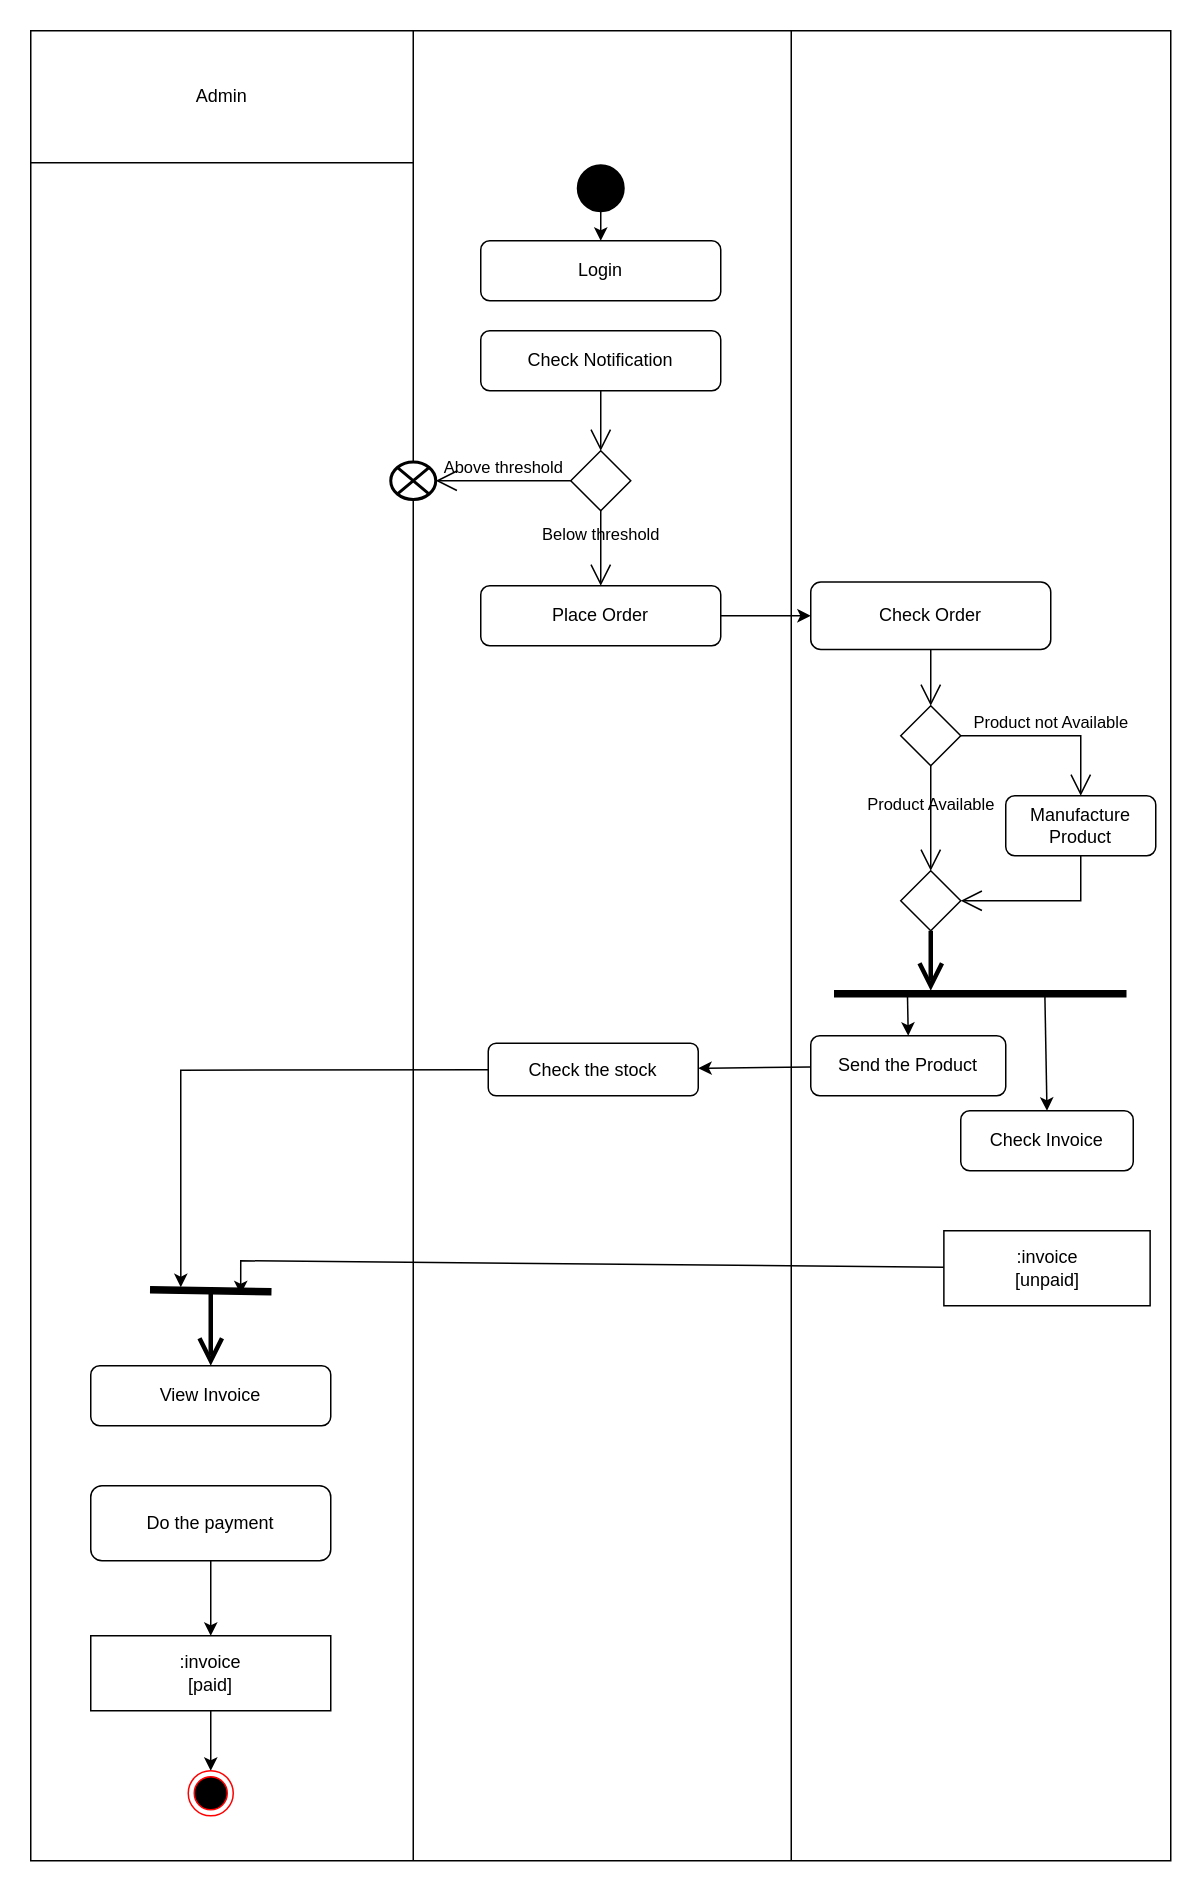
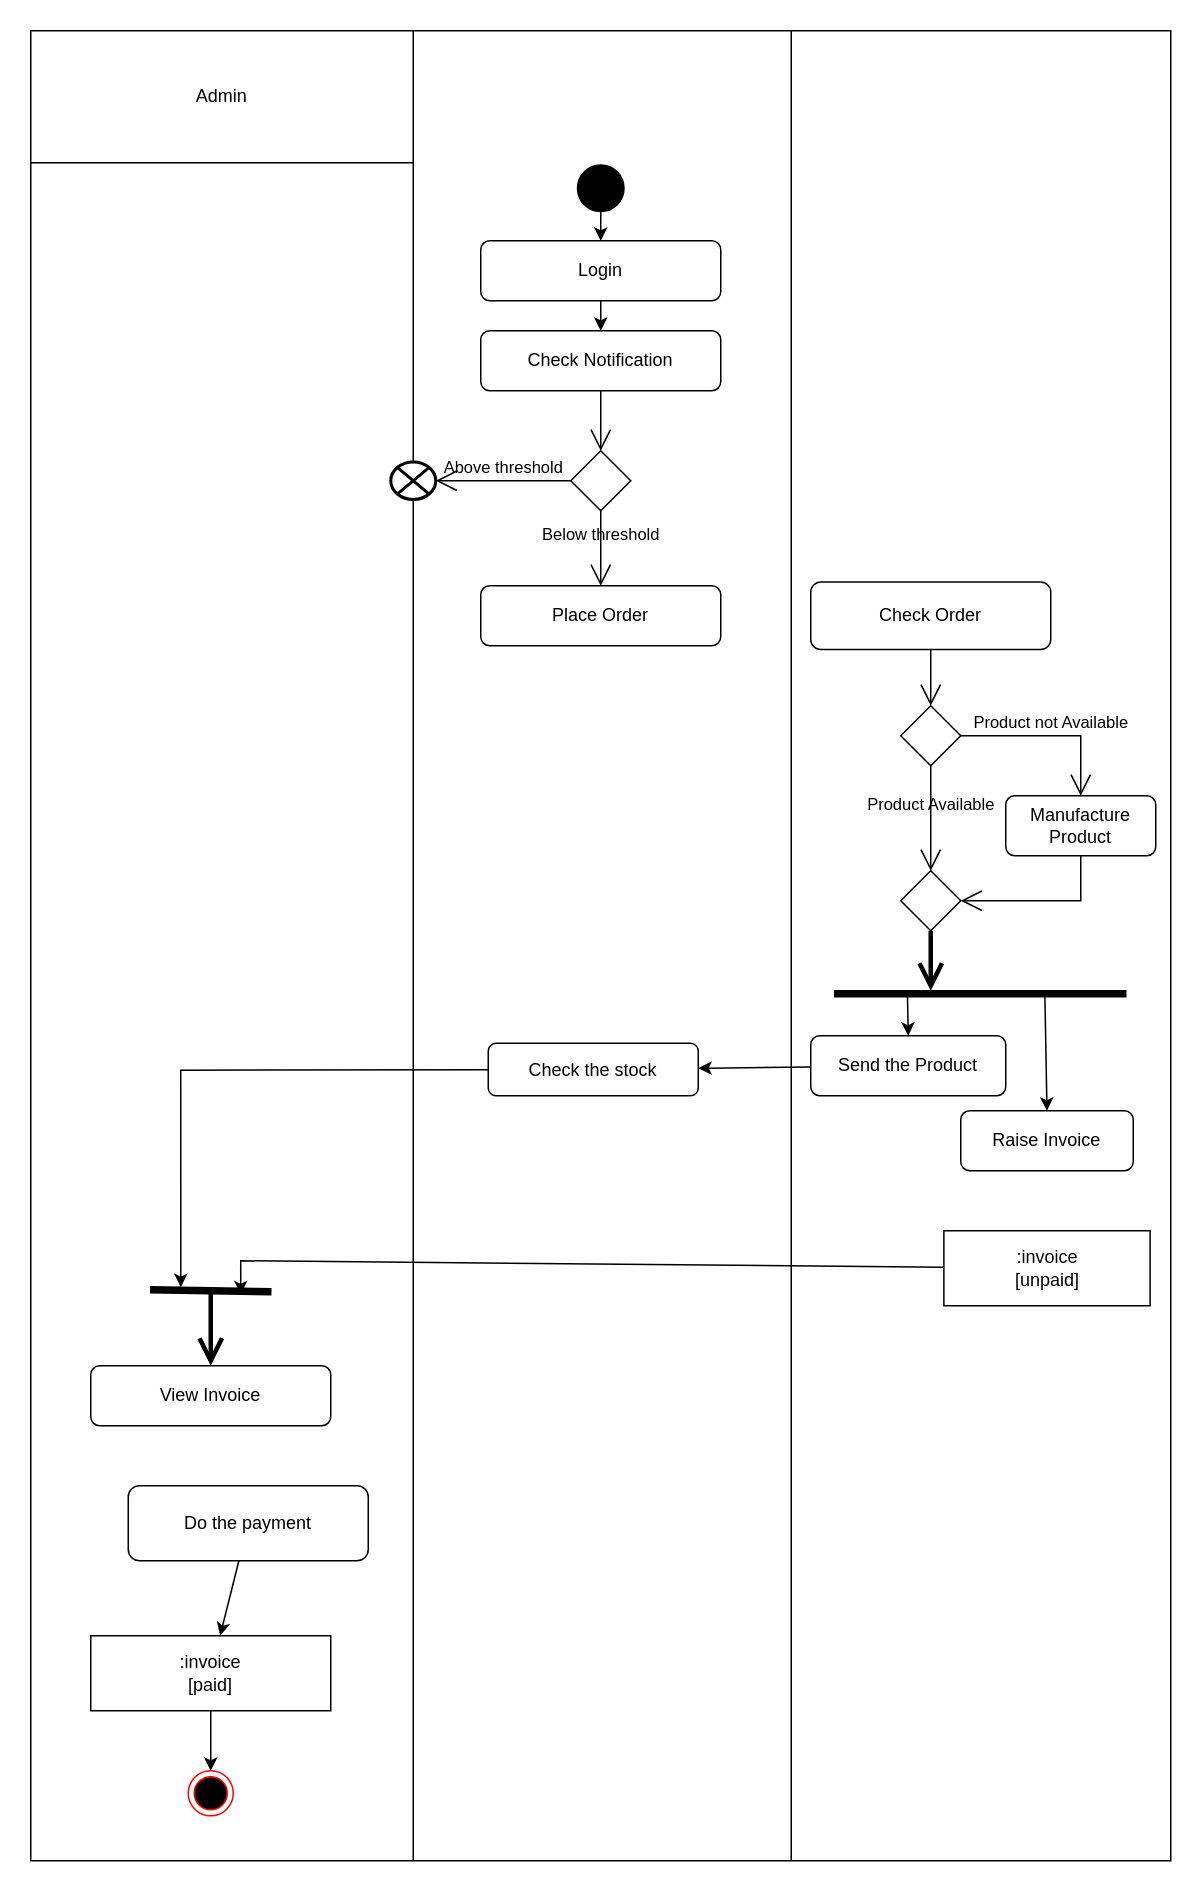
none -> (601, 311)
(761, 616) -> none
(1047, 1141) -> (1047, 1141)
(211, 1523) -> (248, 1523)
